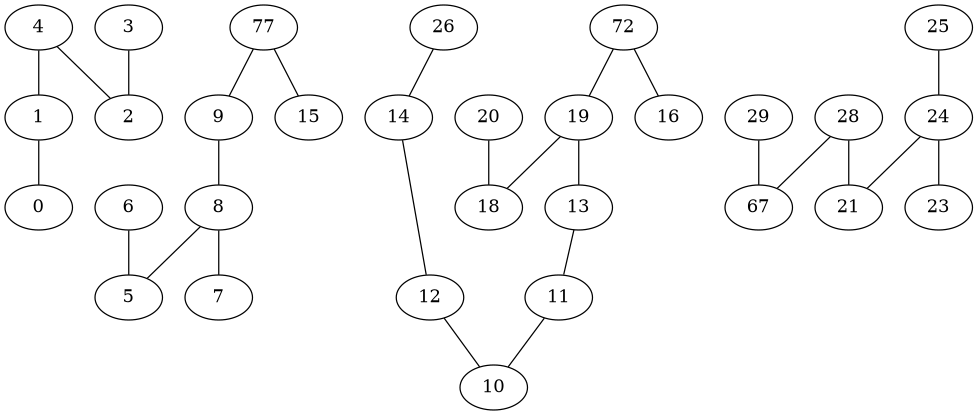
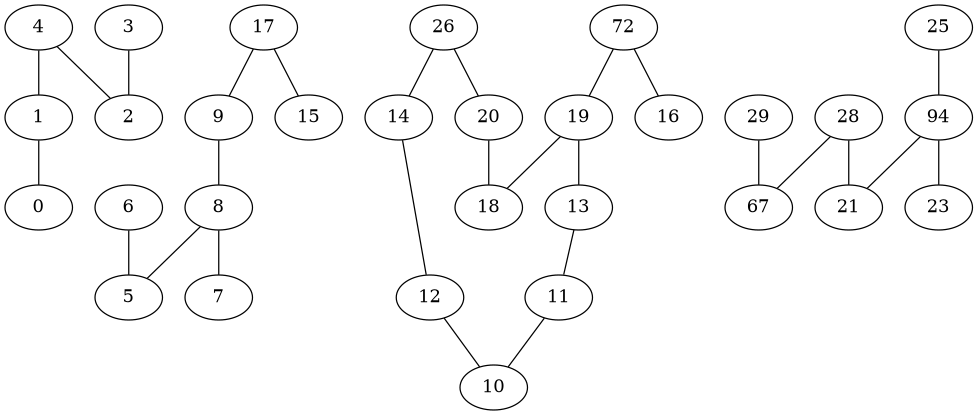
(264, 28) -> (264, 28)
none -> (466, 73)
(939, 118) -> (939, 118)
